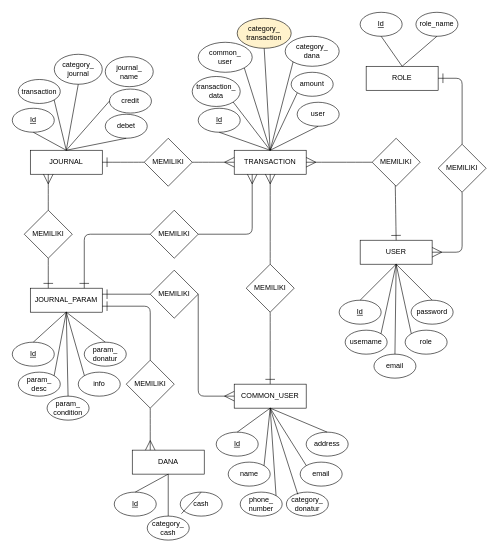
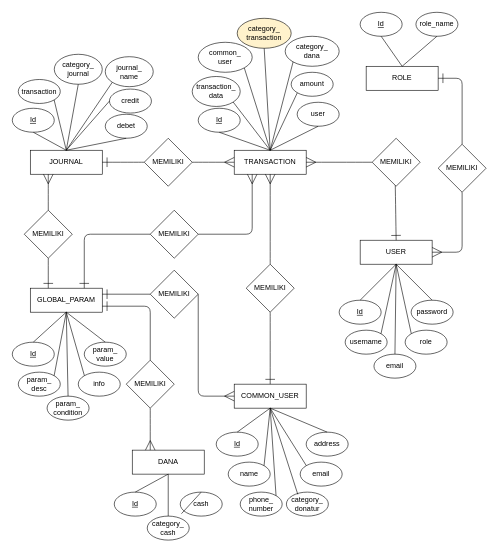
none -> (94, 110)
(66, 300) -> (66, 300)
(105, 354) -> (105, 354)
